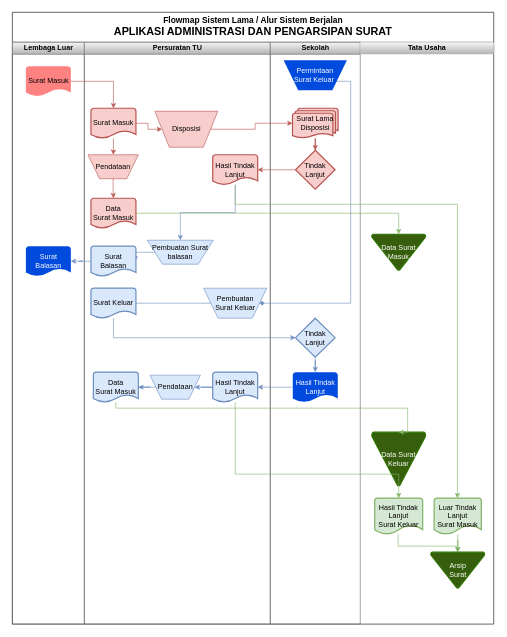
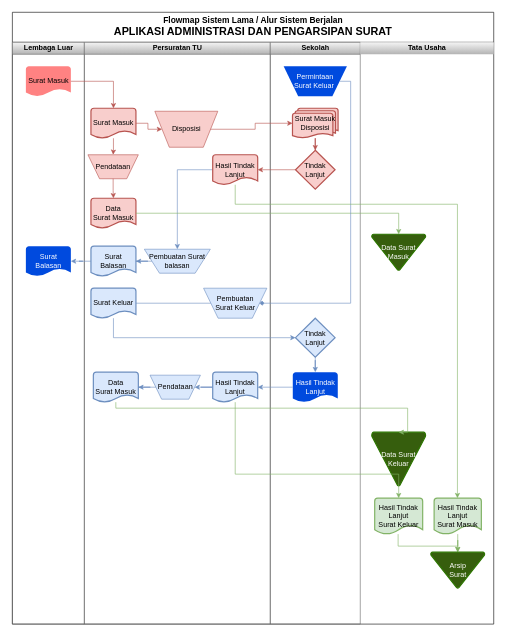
(315, 75) -> (315, 81)
(315, 123) -> (315, 123)
(180, 252) -> (177, 261)
(458, 516) -> (458, 516)
